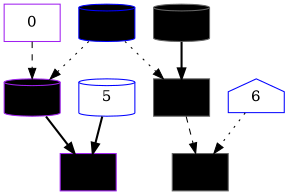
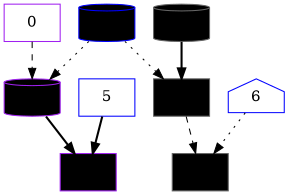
(107, 98) -> (107, 98)
